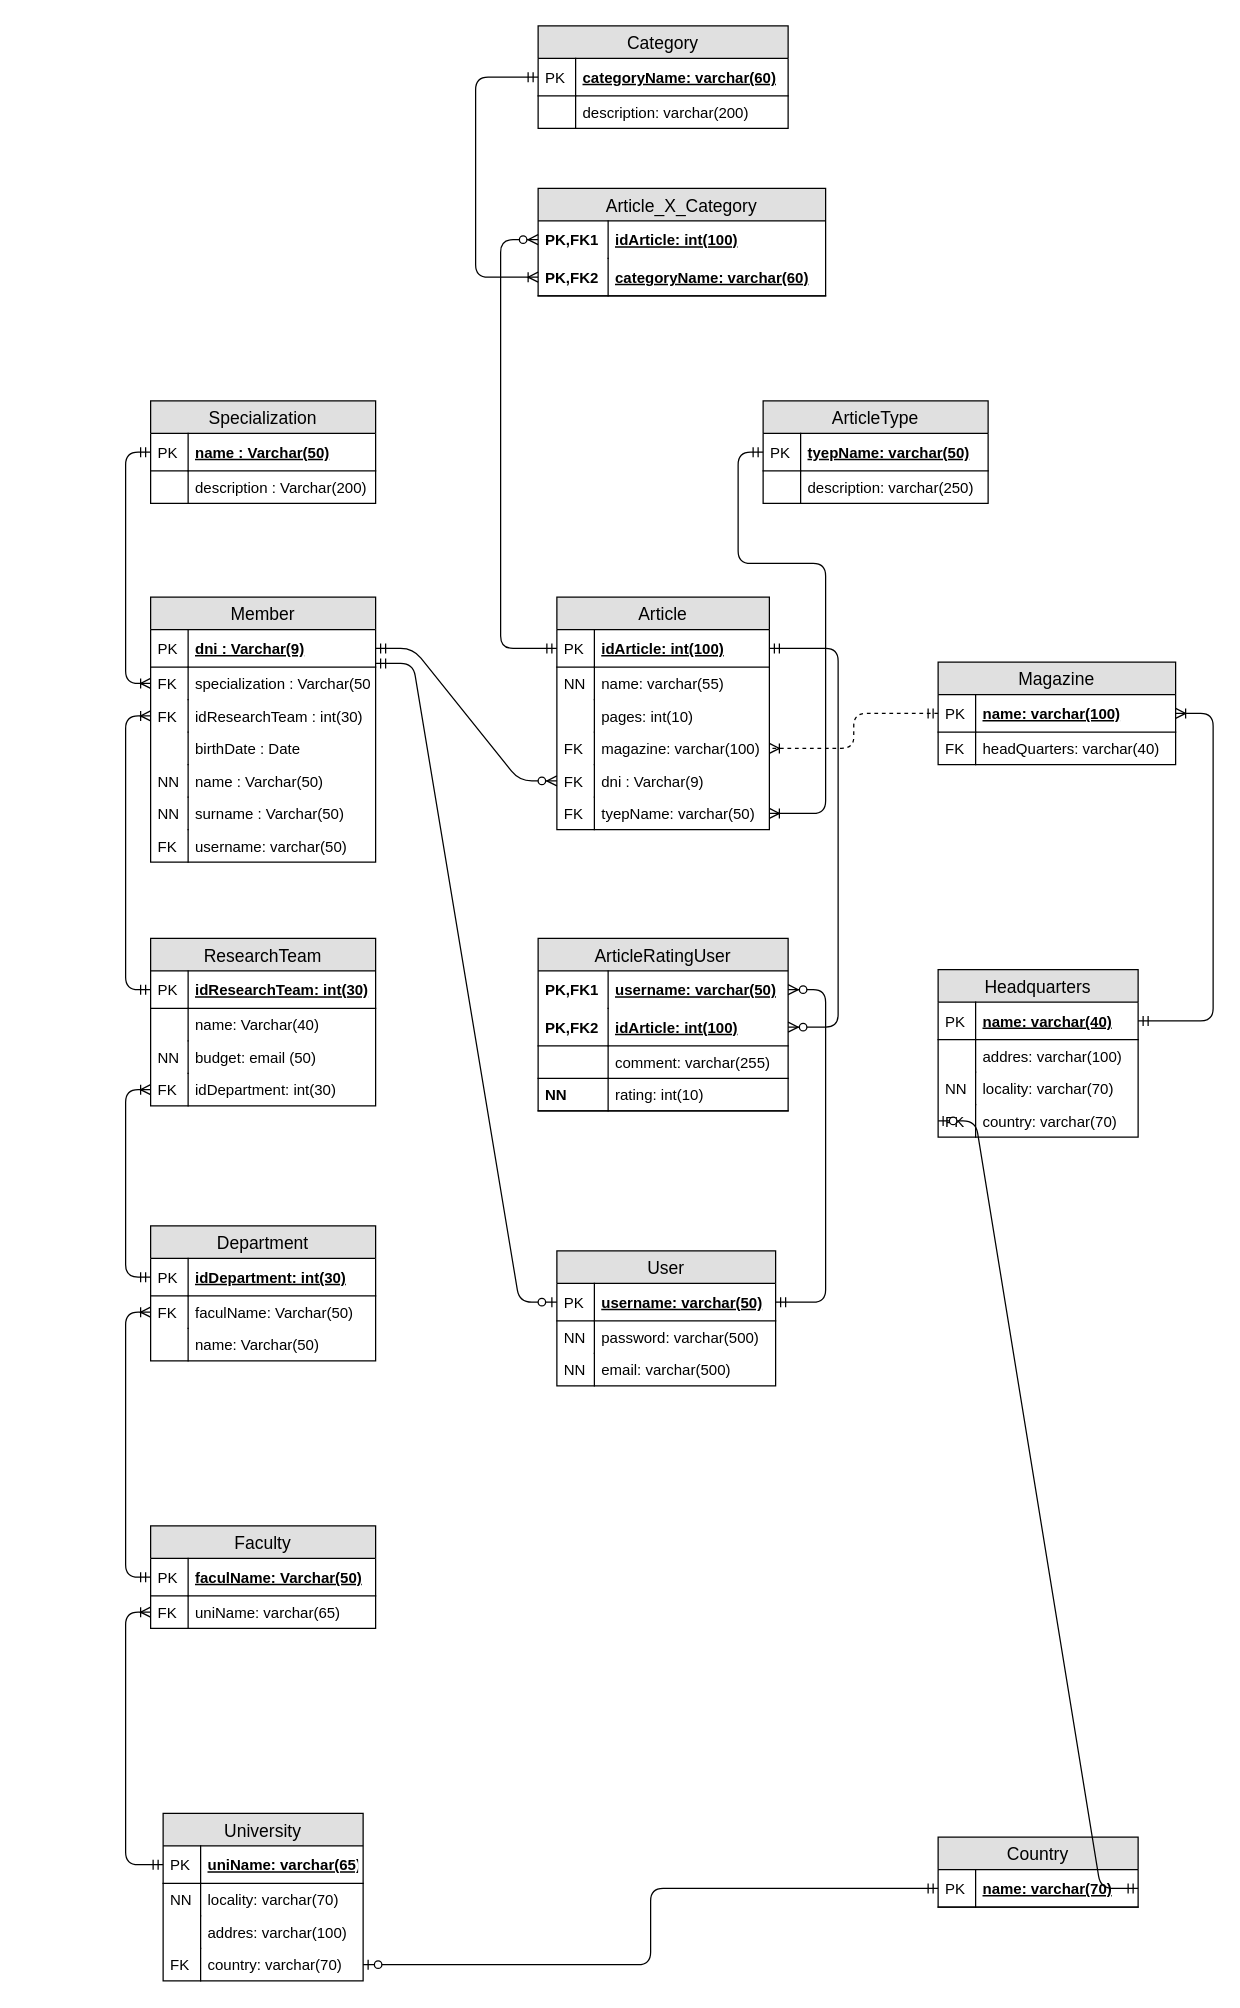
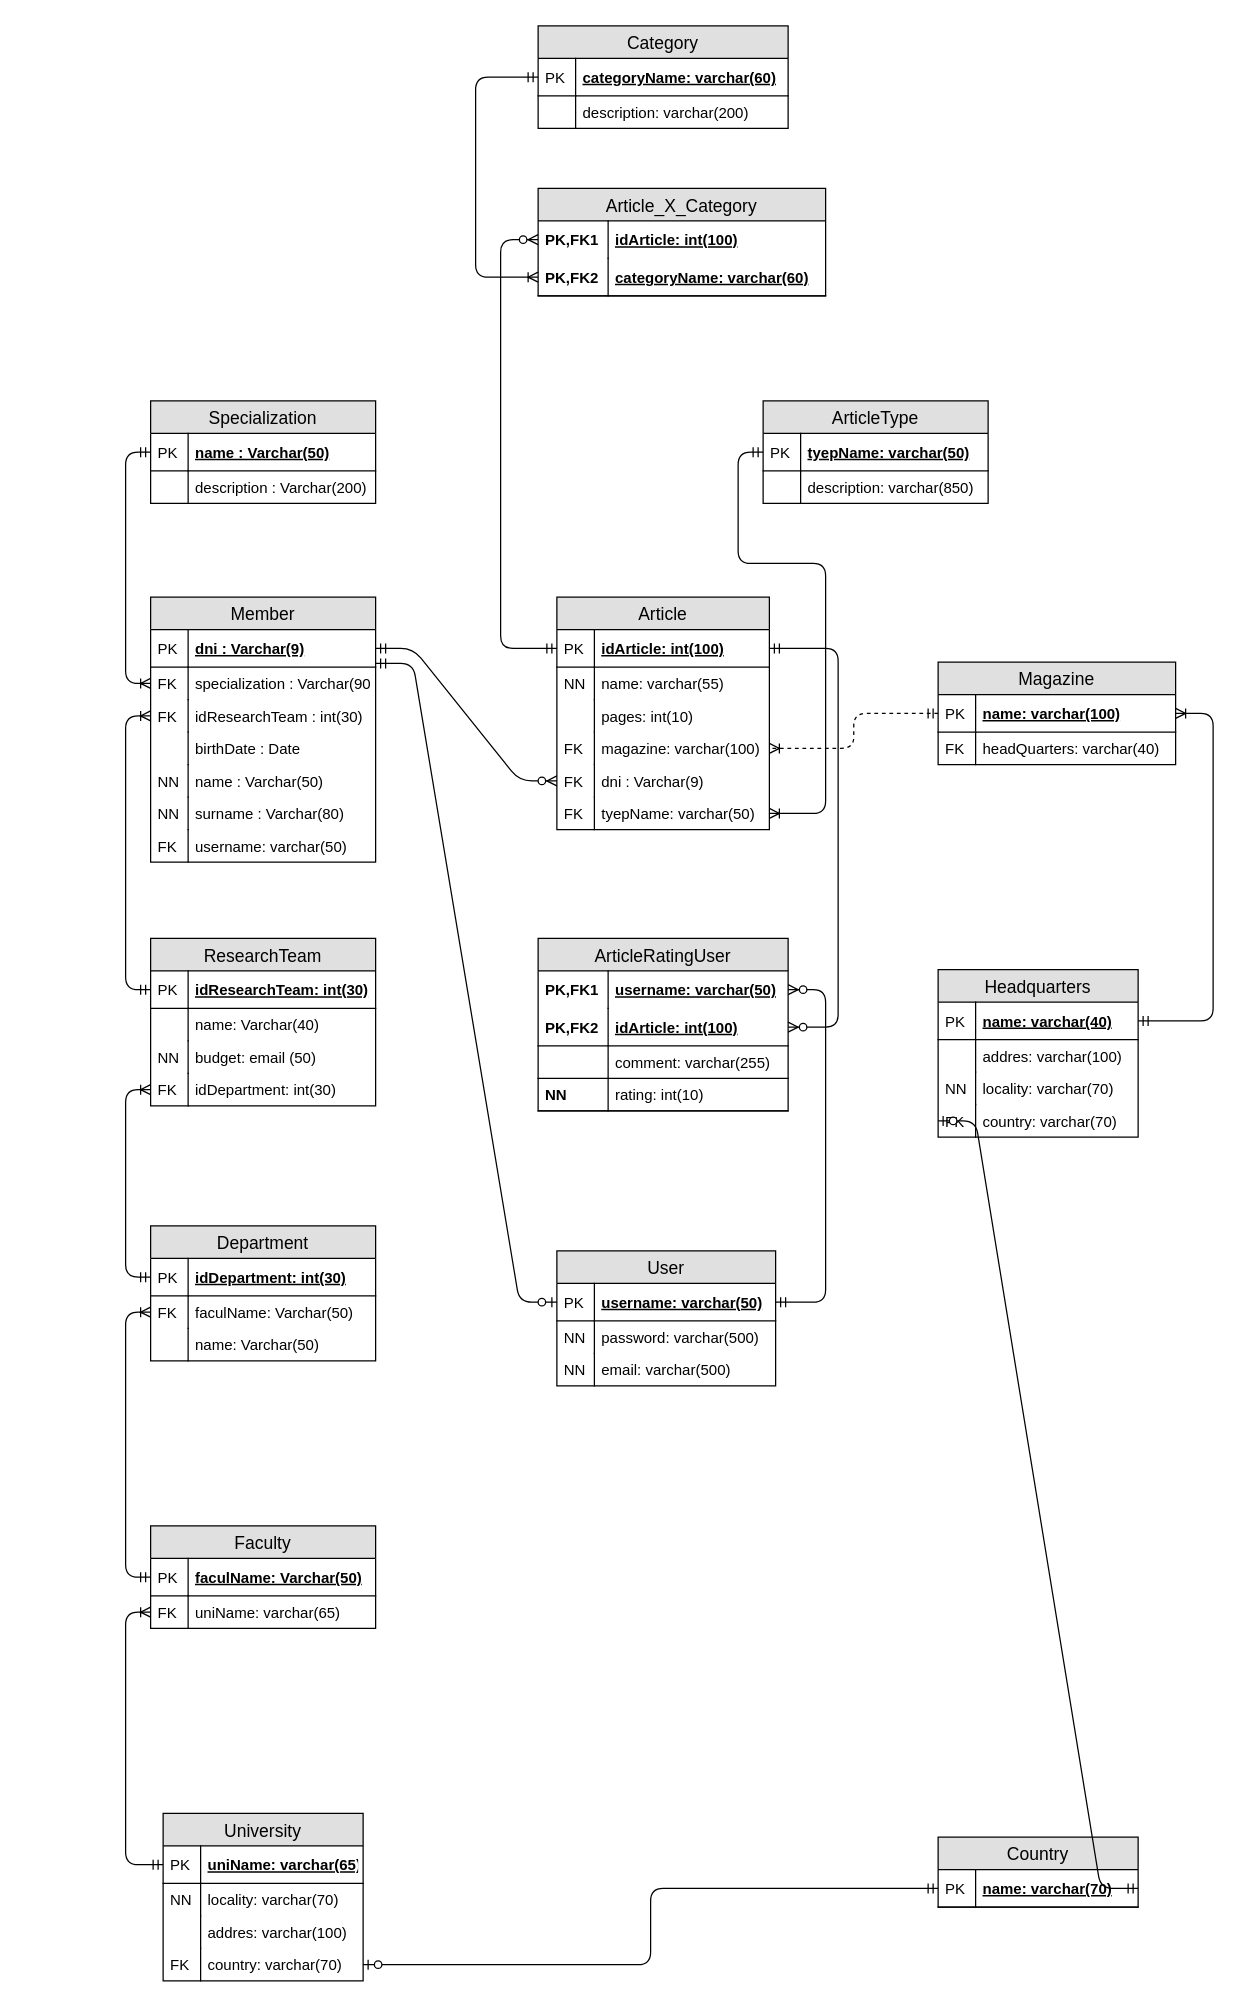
(905, 488) -> (905, 488)
(299, 684) -> (299, 684)
(277, 814) -> (277, 814)
